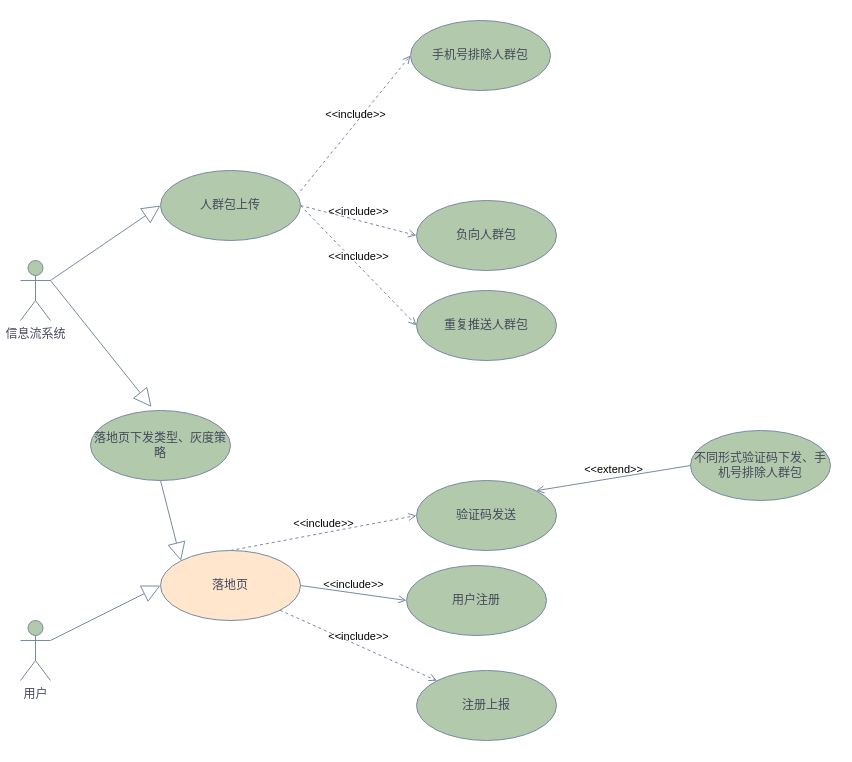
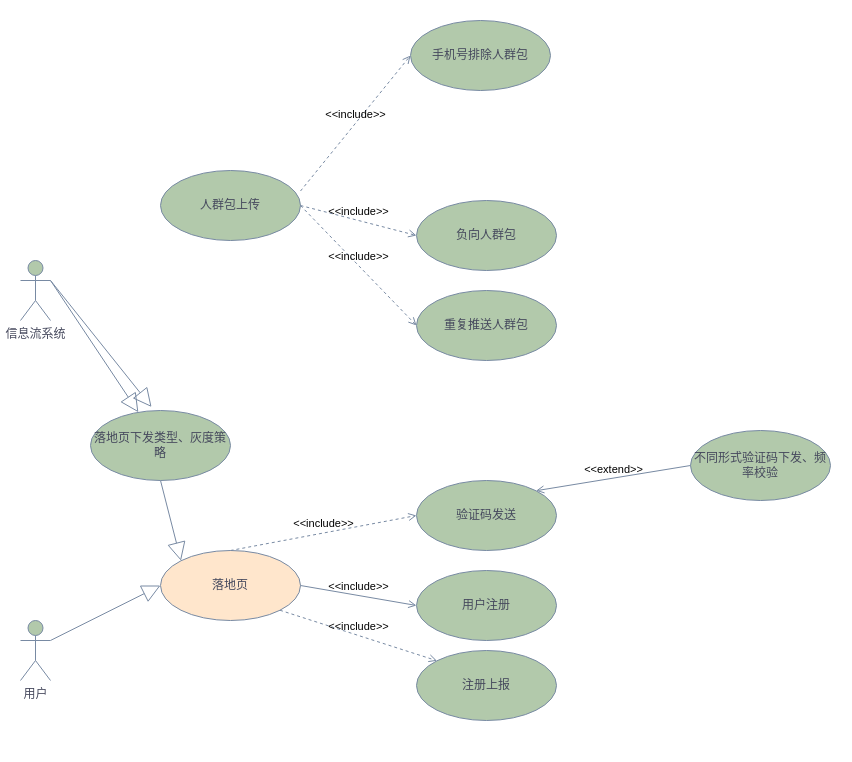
(98, 248) -> (95, 347)
(761, 466) -> (761, 466)
(477, 601) -> (487, 606)
(487, 706) -> (487, 686)
